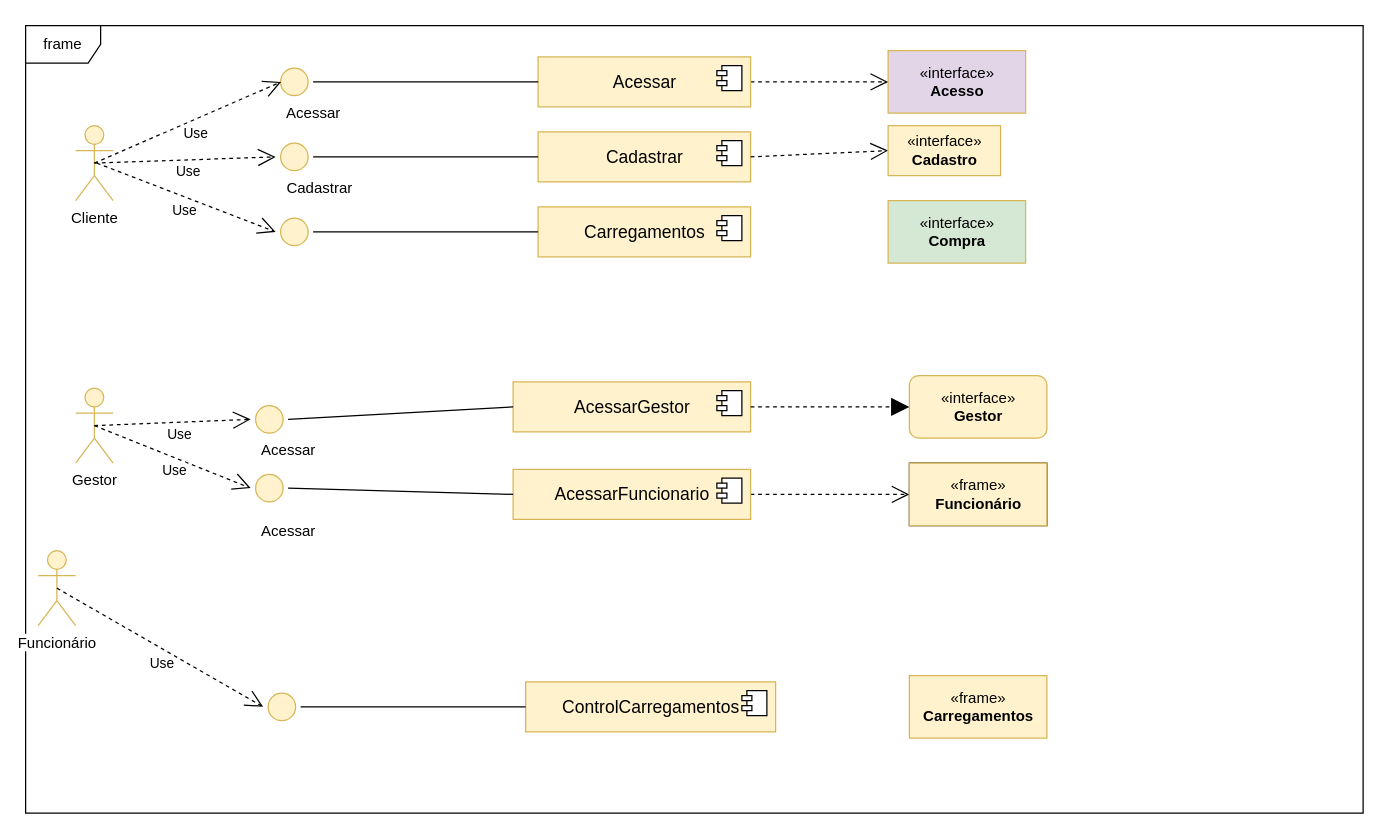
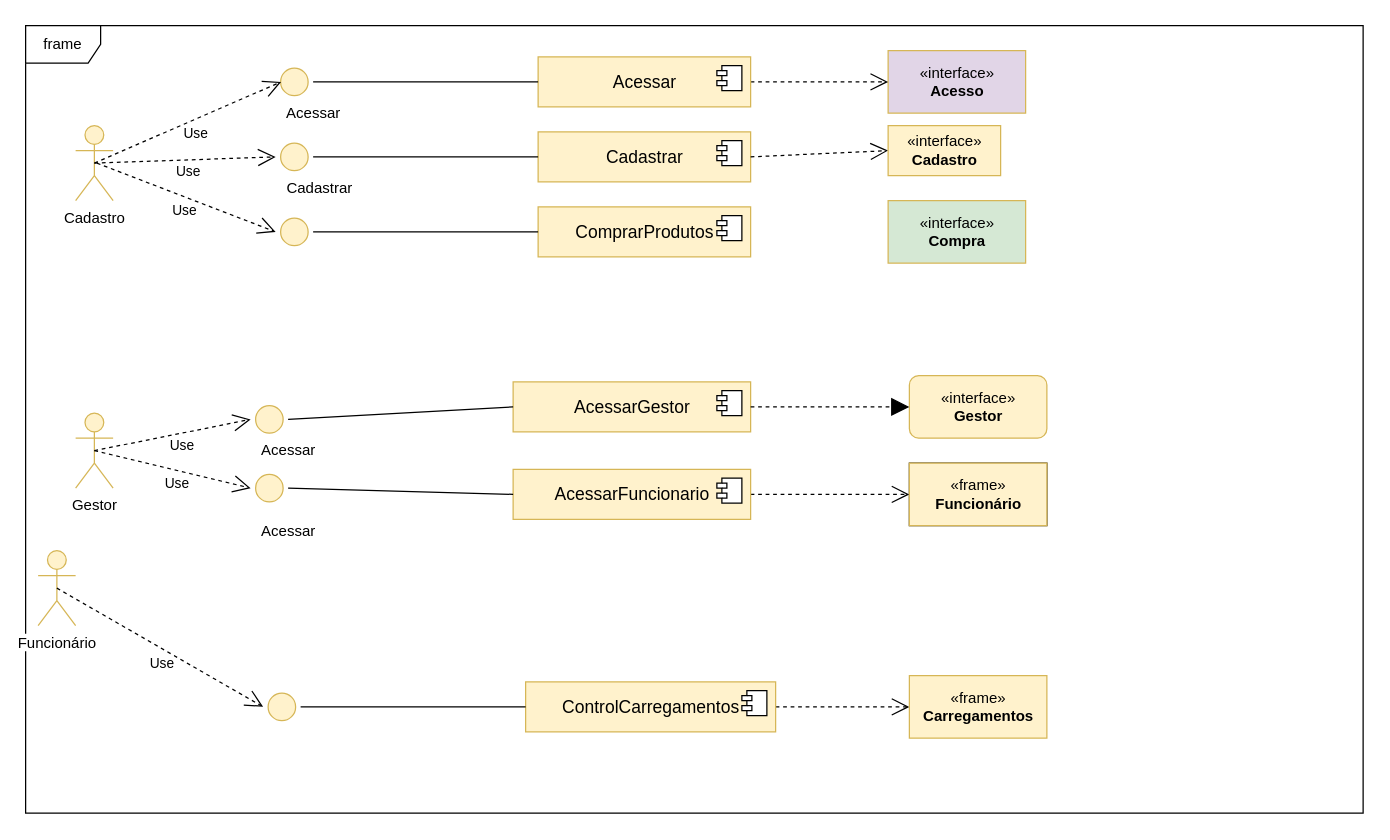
(95, 218) -> (95, 218)
(645, 232) -> (645, 232)
(94, 426) -> (94, 451)
none -> (841, 707)
